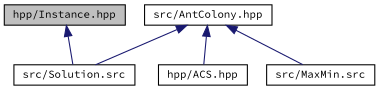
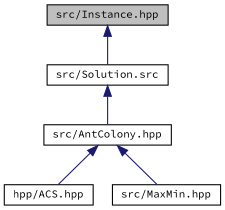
(65, 15) -> (108, 15)
(136, 47) -> (108, 111)
(321, 75) -> (167, 195)
